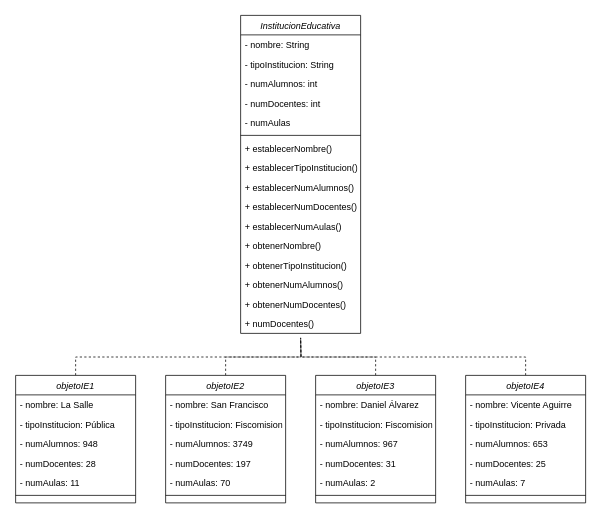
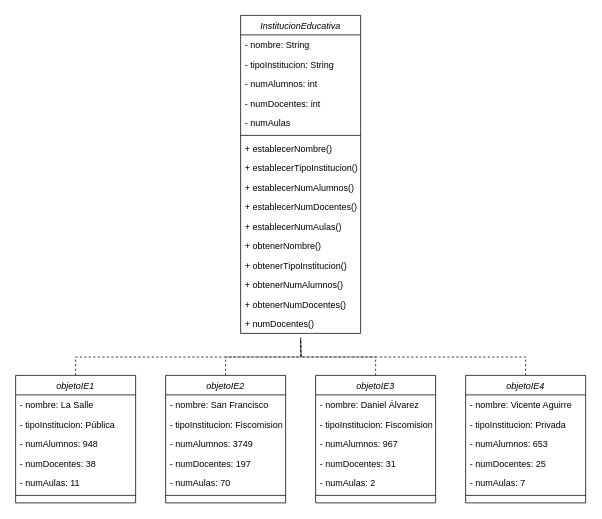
(59, 464) -> (59, 464)
